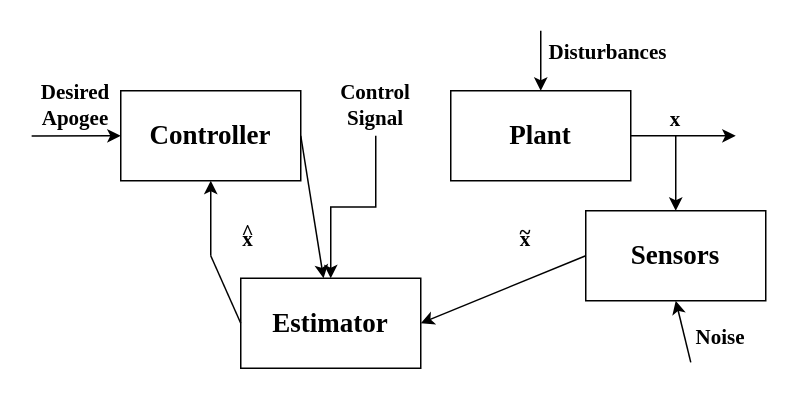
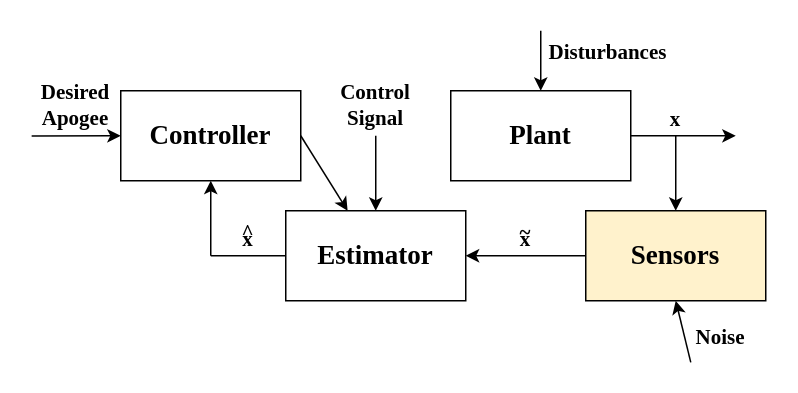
(676, 256) -> (676, 256)
(331, 323) -> (376, 256)
